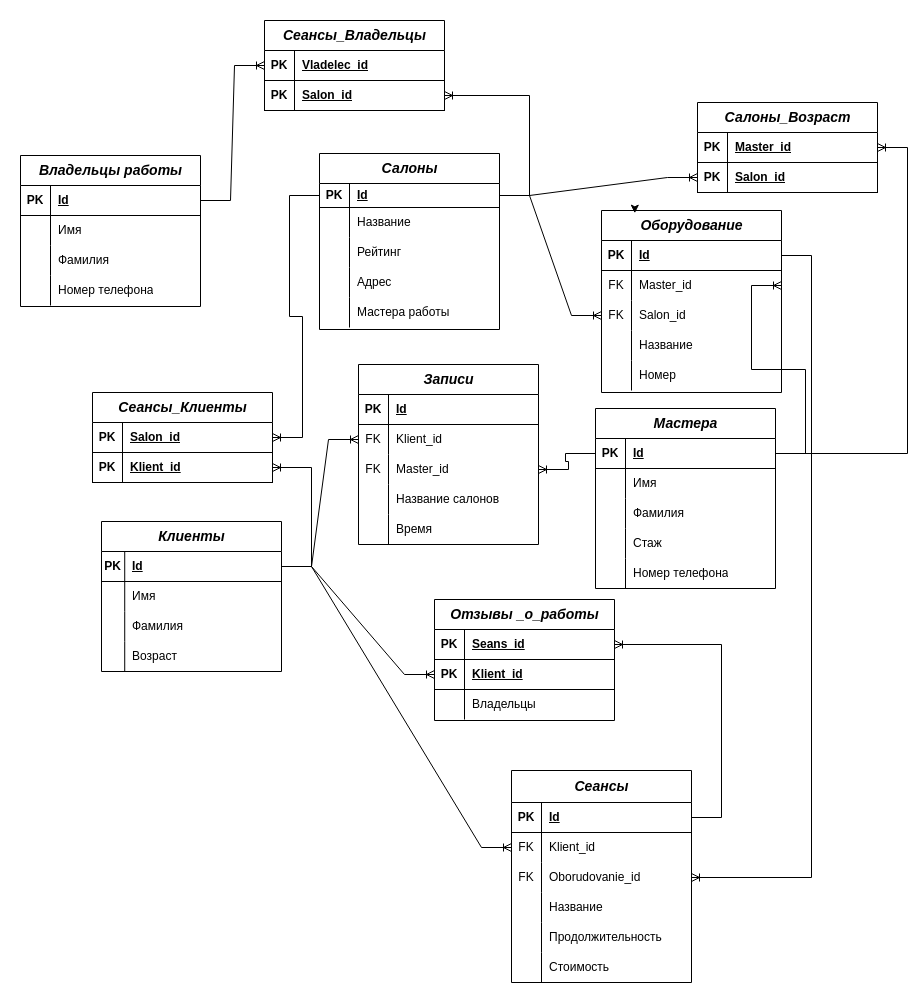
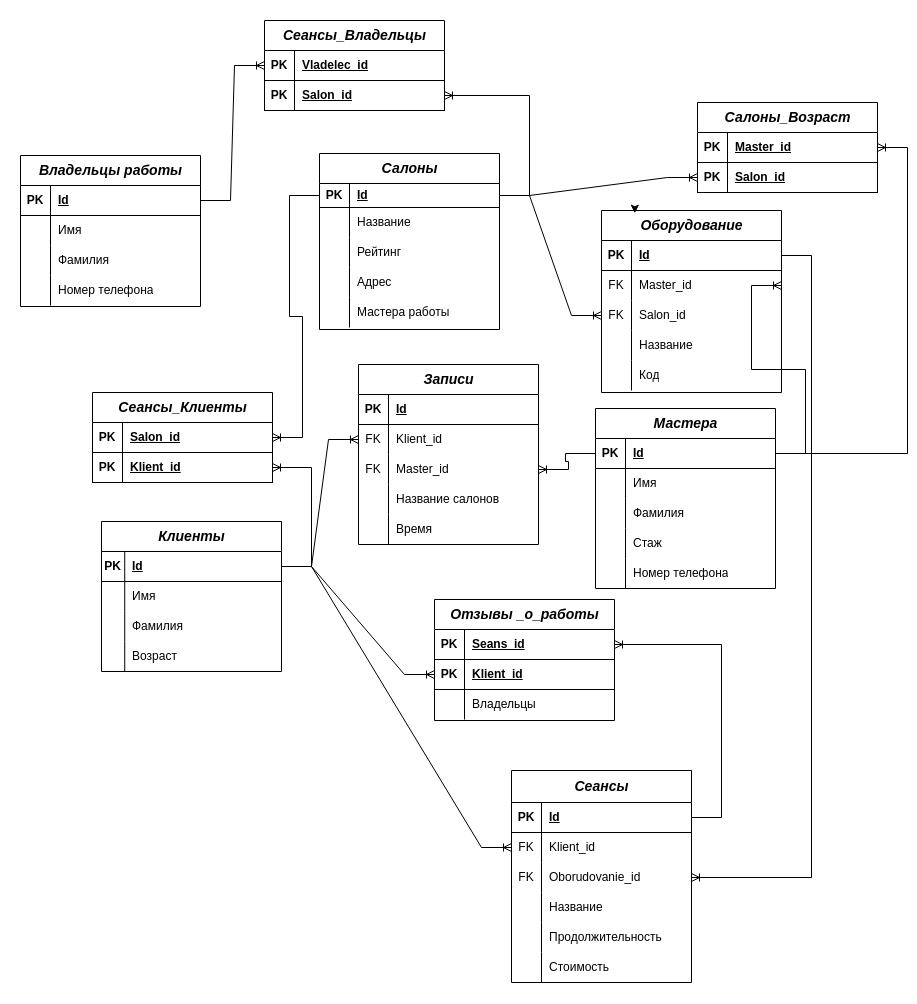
(656, 376) -> (650, 376)
